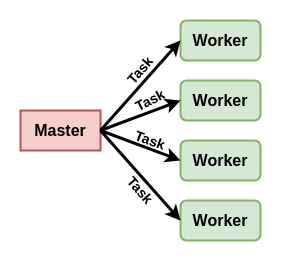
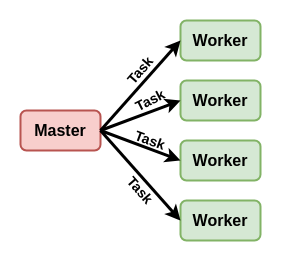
(61, 131) -> (61, 131)
